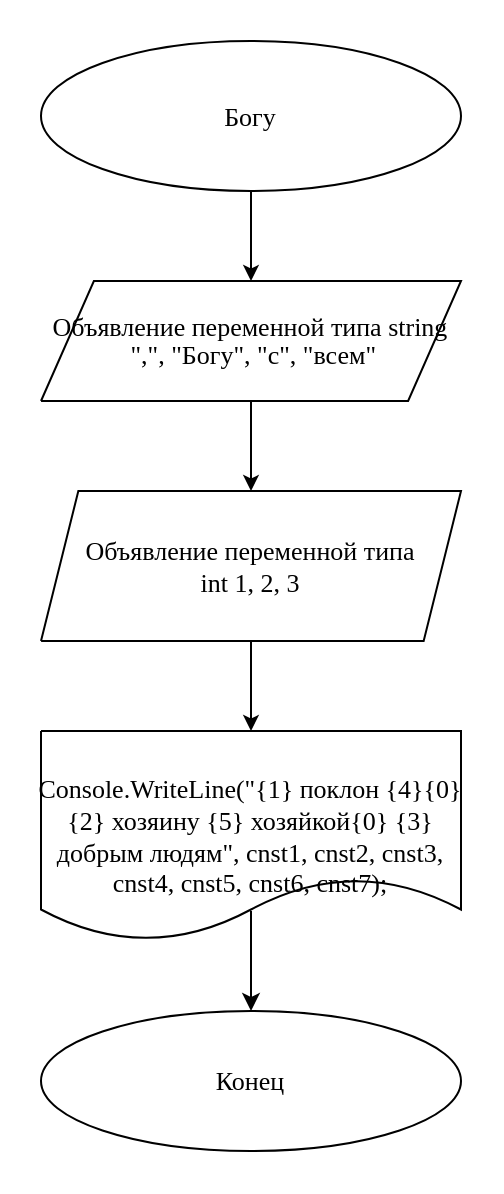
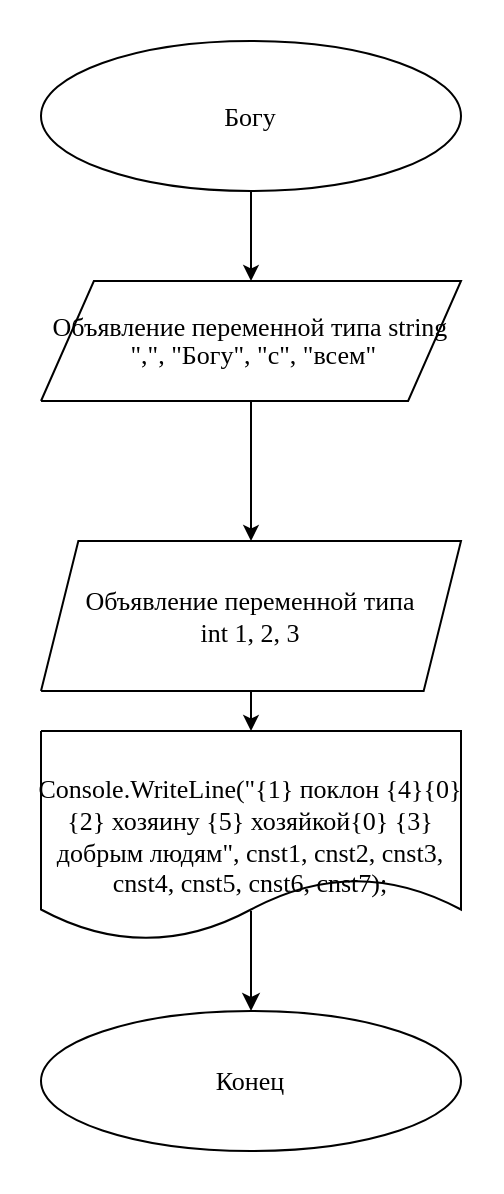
(251, 566) -> (251, 616)
